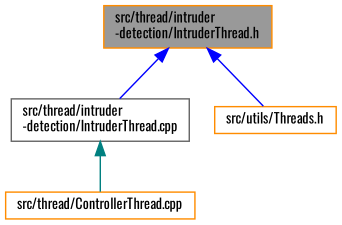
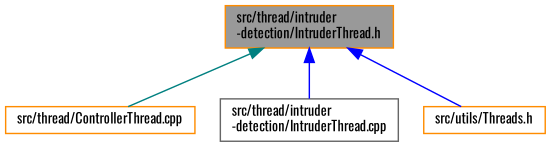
(100, 174) -> (189, 80)
